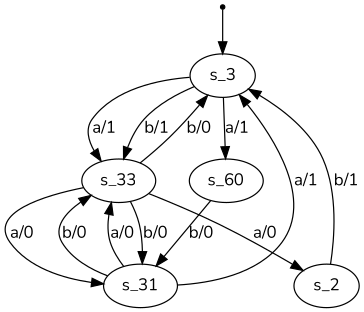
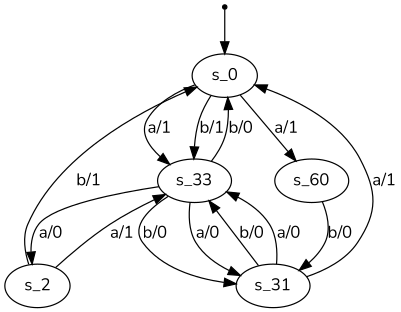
(223, 76) -> (225, 76)
none -> (102, 230)
